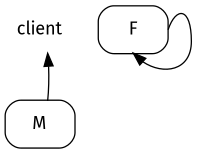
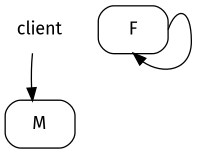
(49, 84) -> (31, 71)
